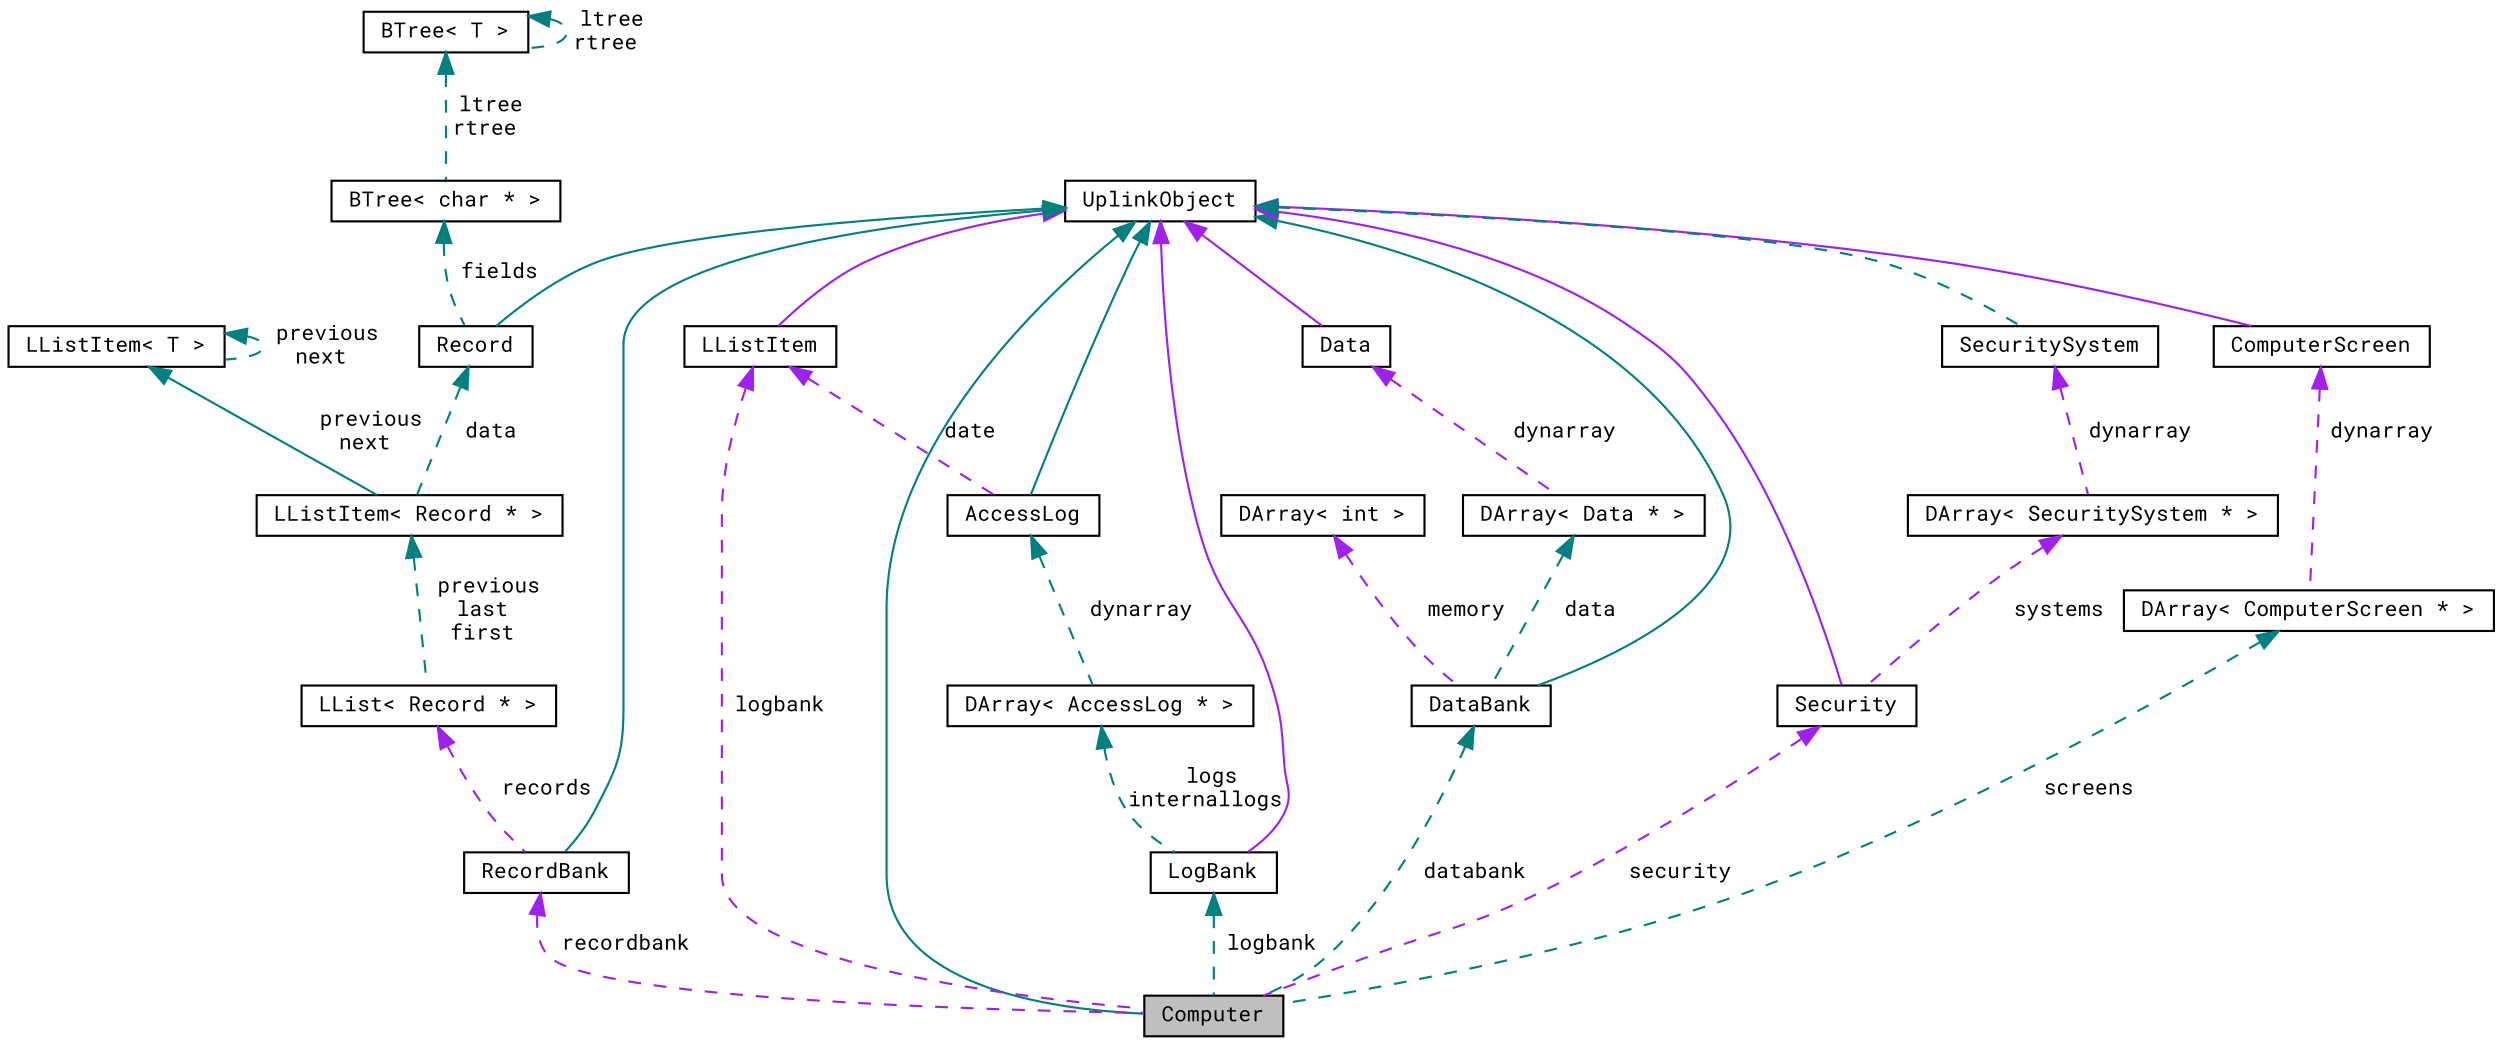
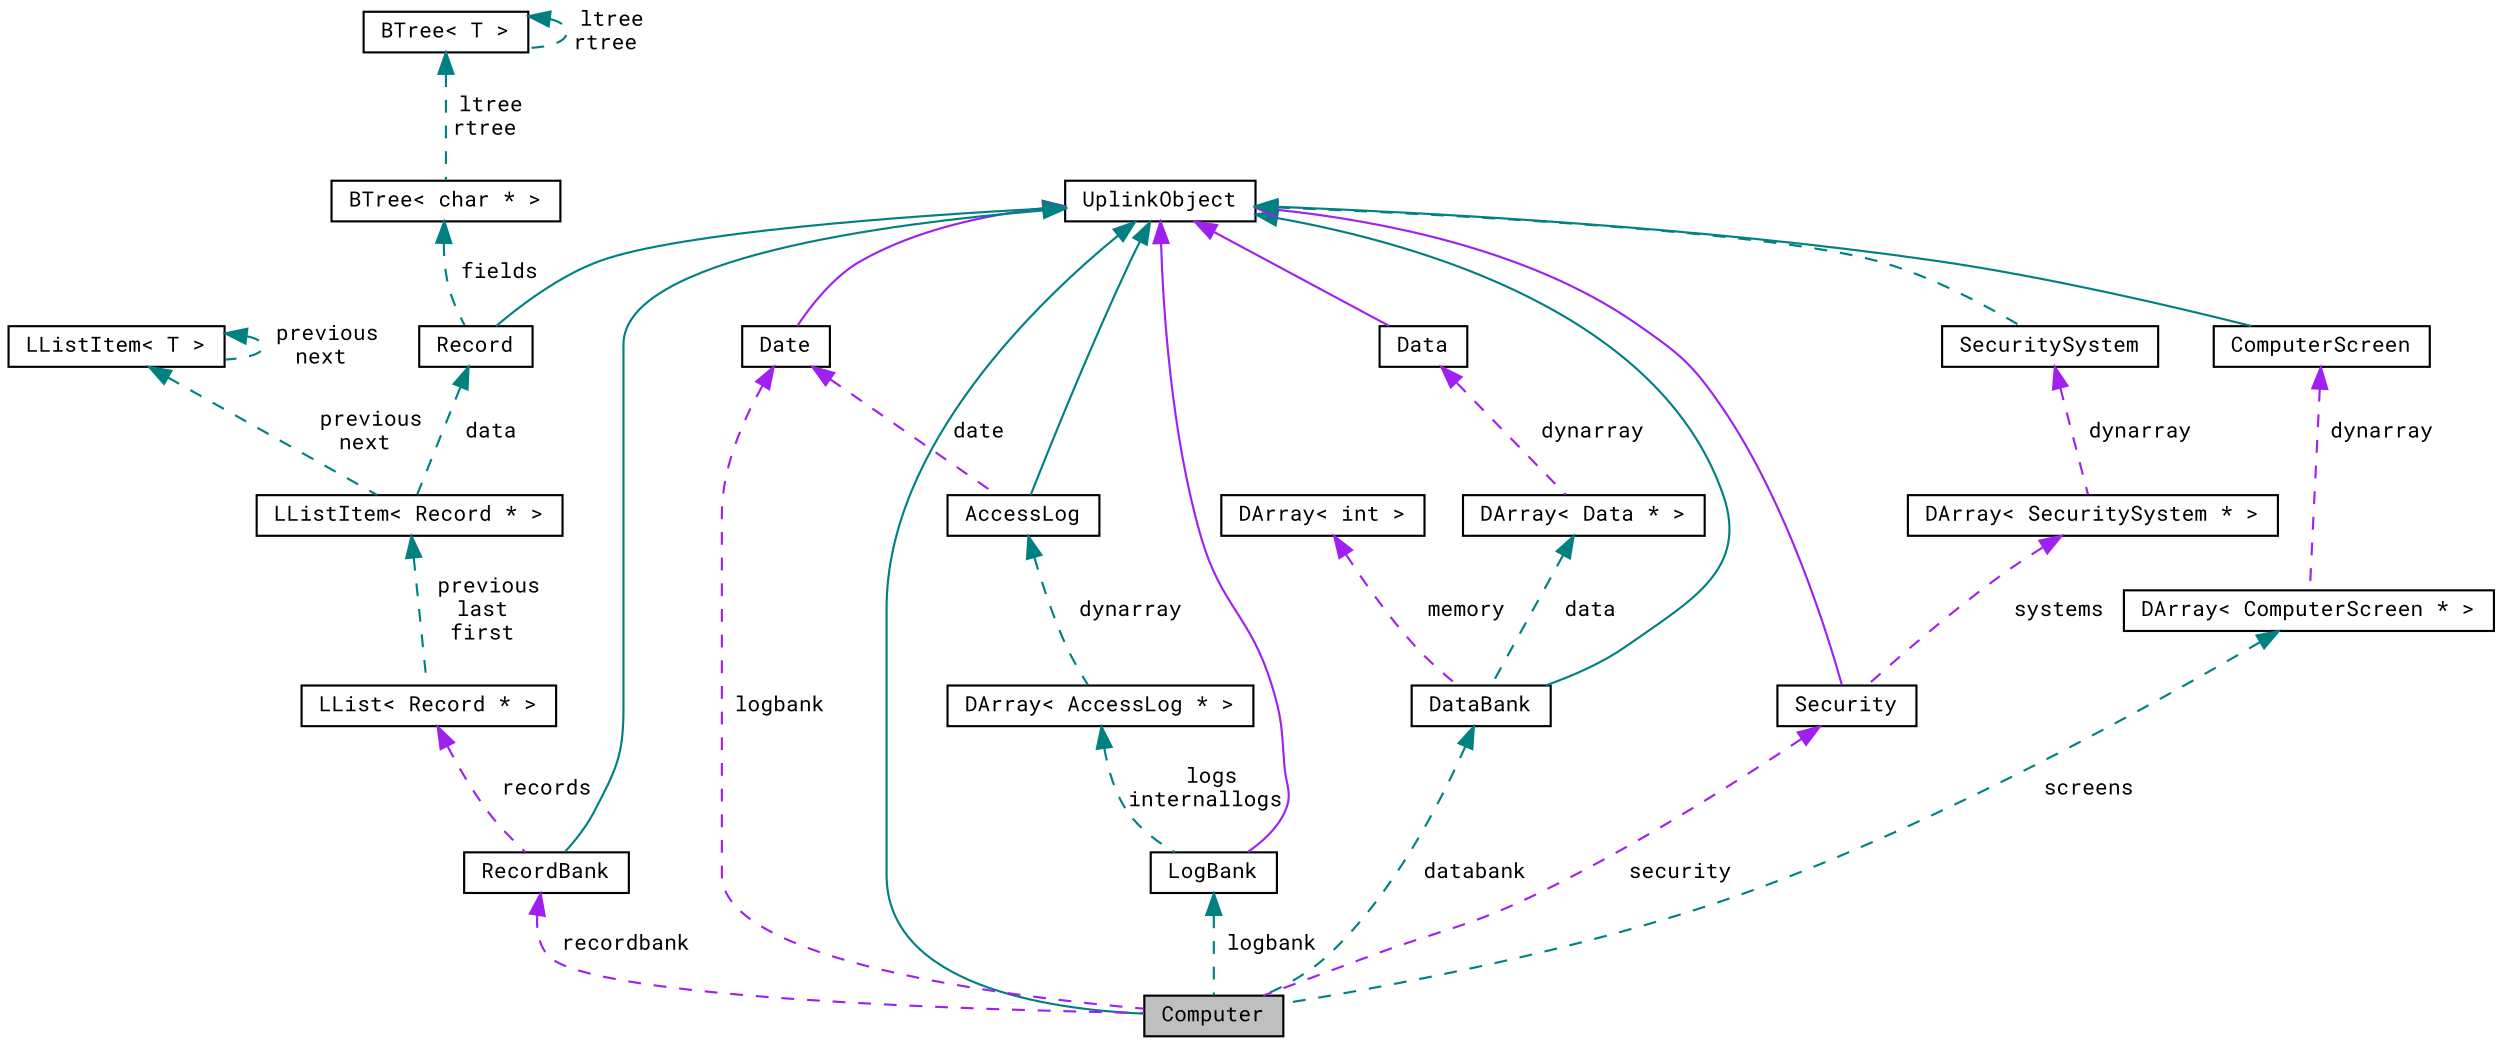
(1914, 258) -> (1914, 258)
(760, 346) -> (786, 346)
(272, 436) -> (272, 436)
